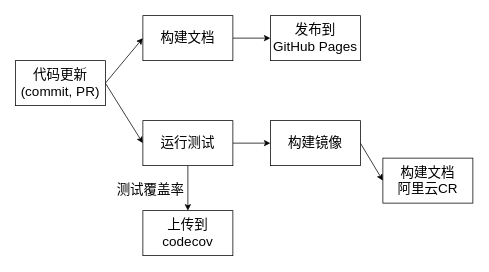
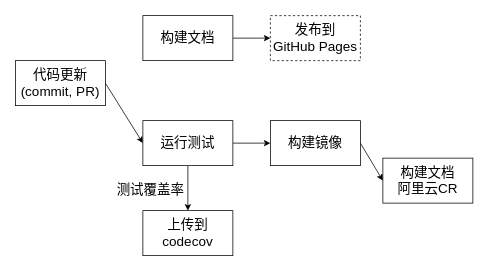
(315, 38) -> (315, 38)
(123, 62) -> none
